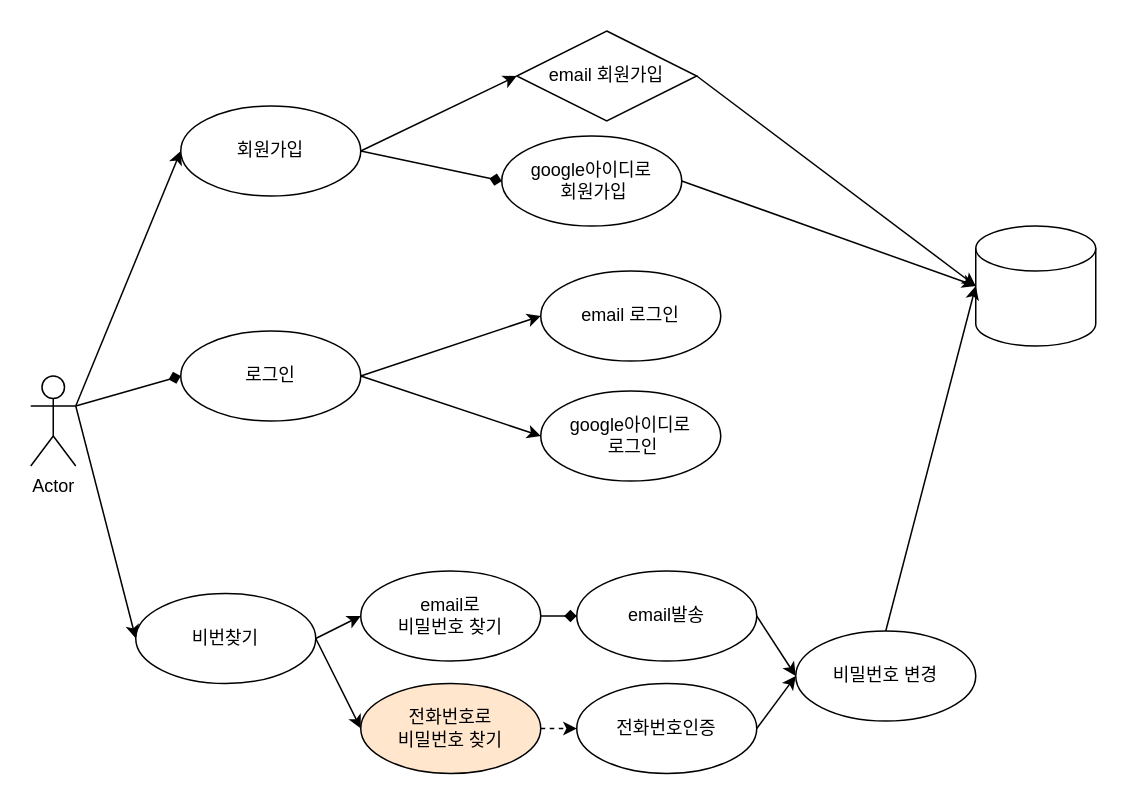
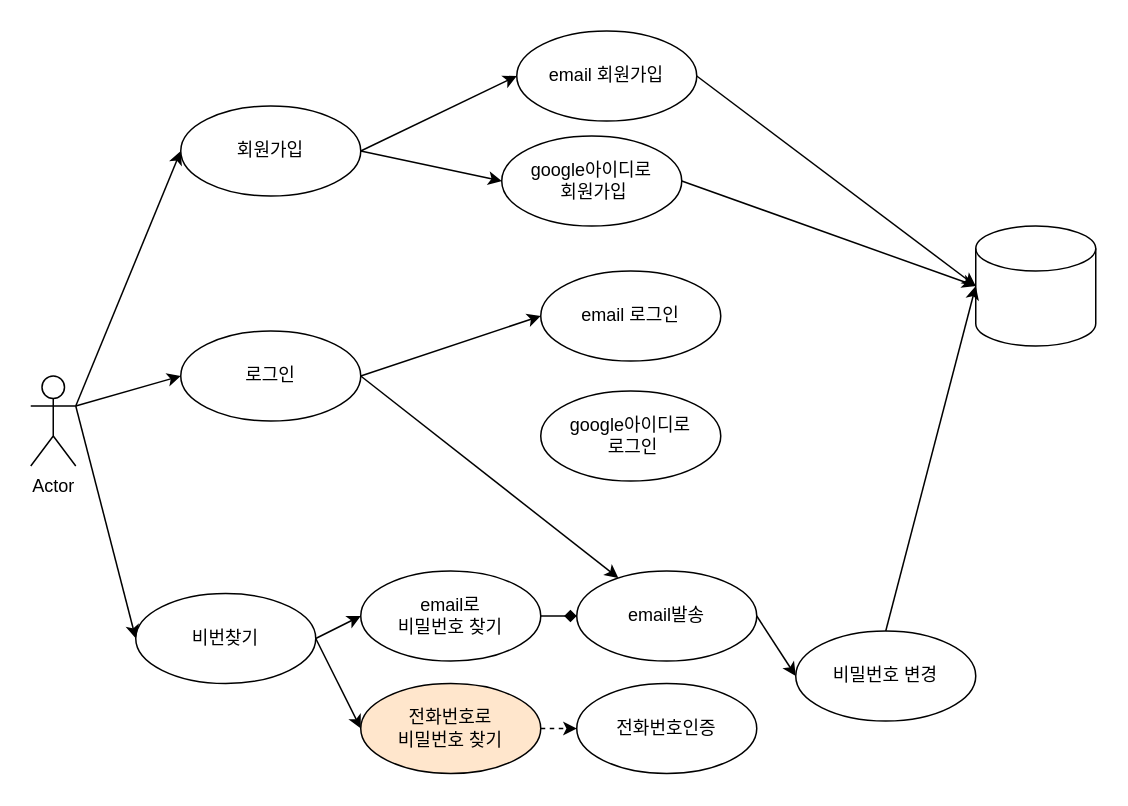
(607, 76) -> (607, 76)
(489, 178) -> (490, 178)
(169, 379) -> (169, 379)
(447, 405) -> (486, 474)
(773, 706) -> none
